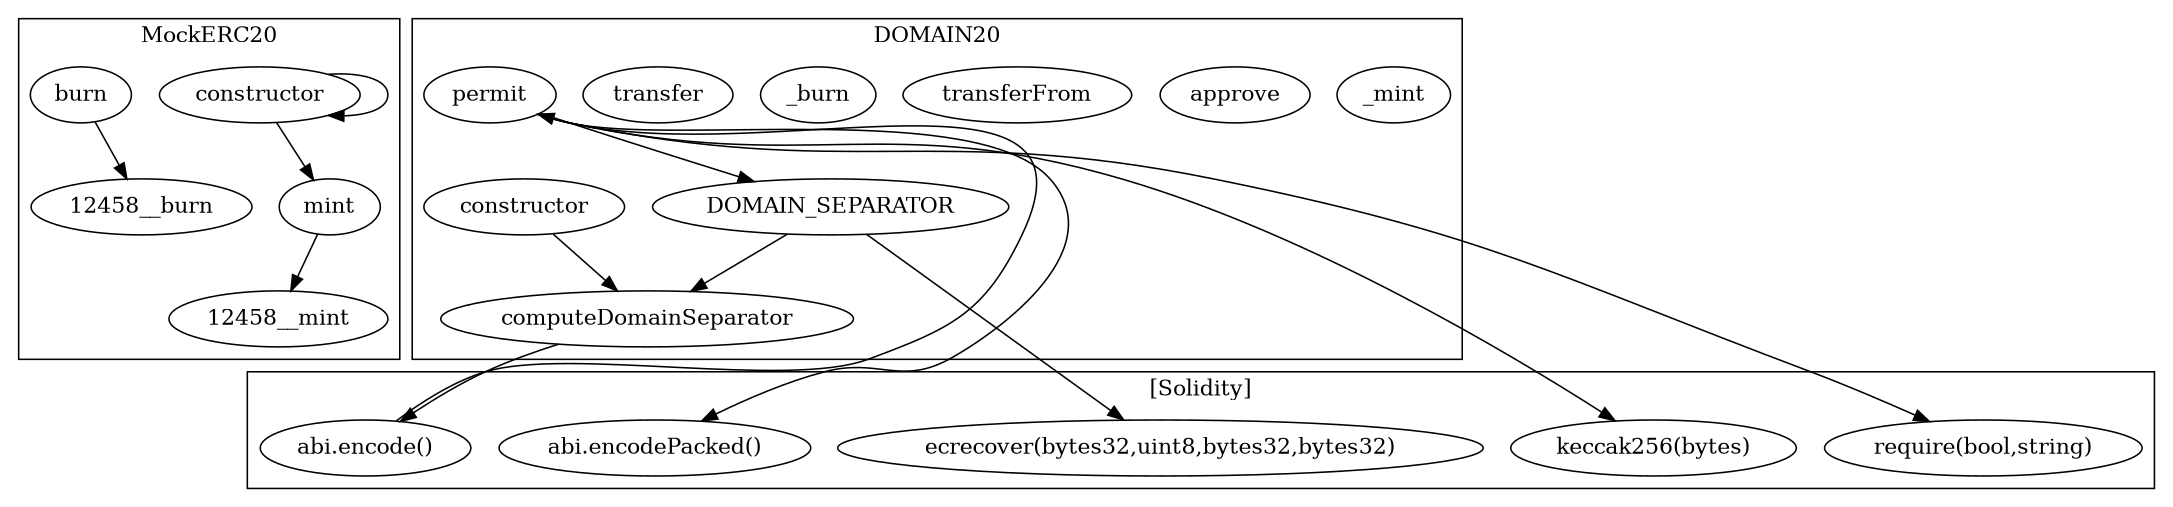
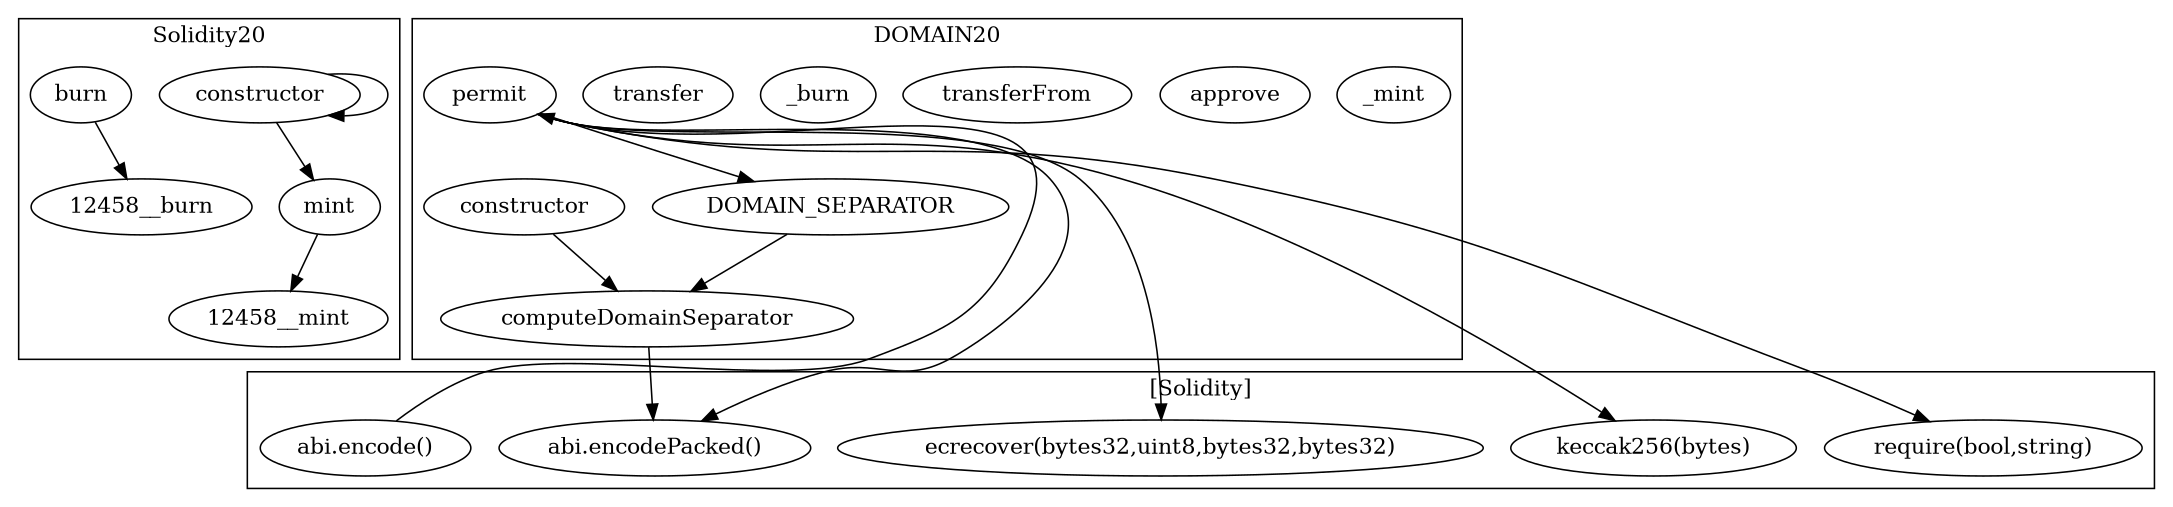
(209, 37) -> (209, 37)
(983, 318) -> (1084, 184)
(483, 373) -> (651, 381)
